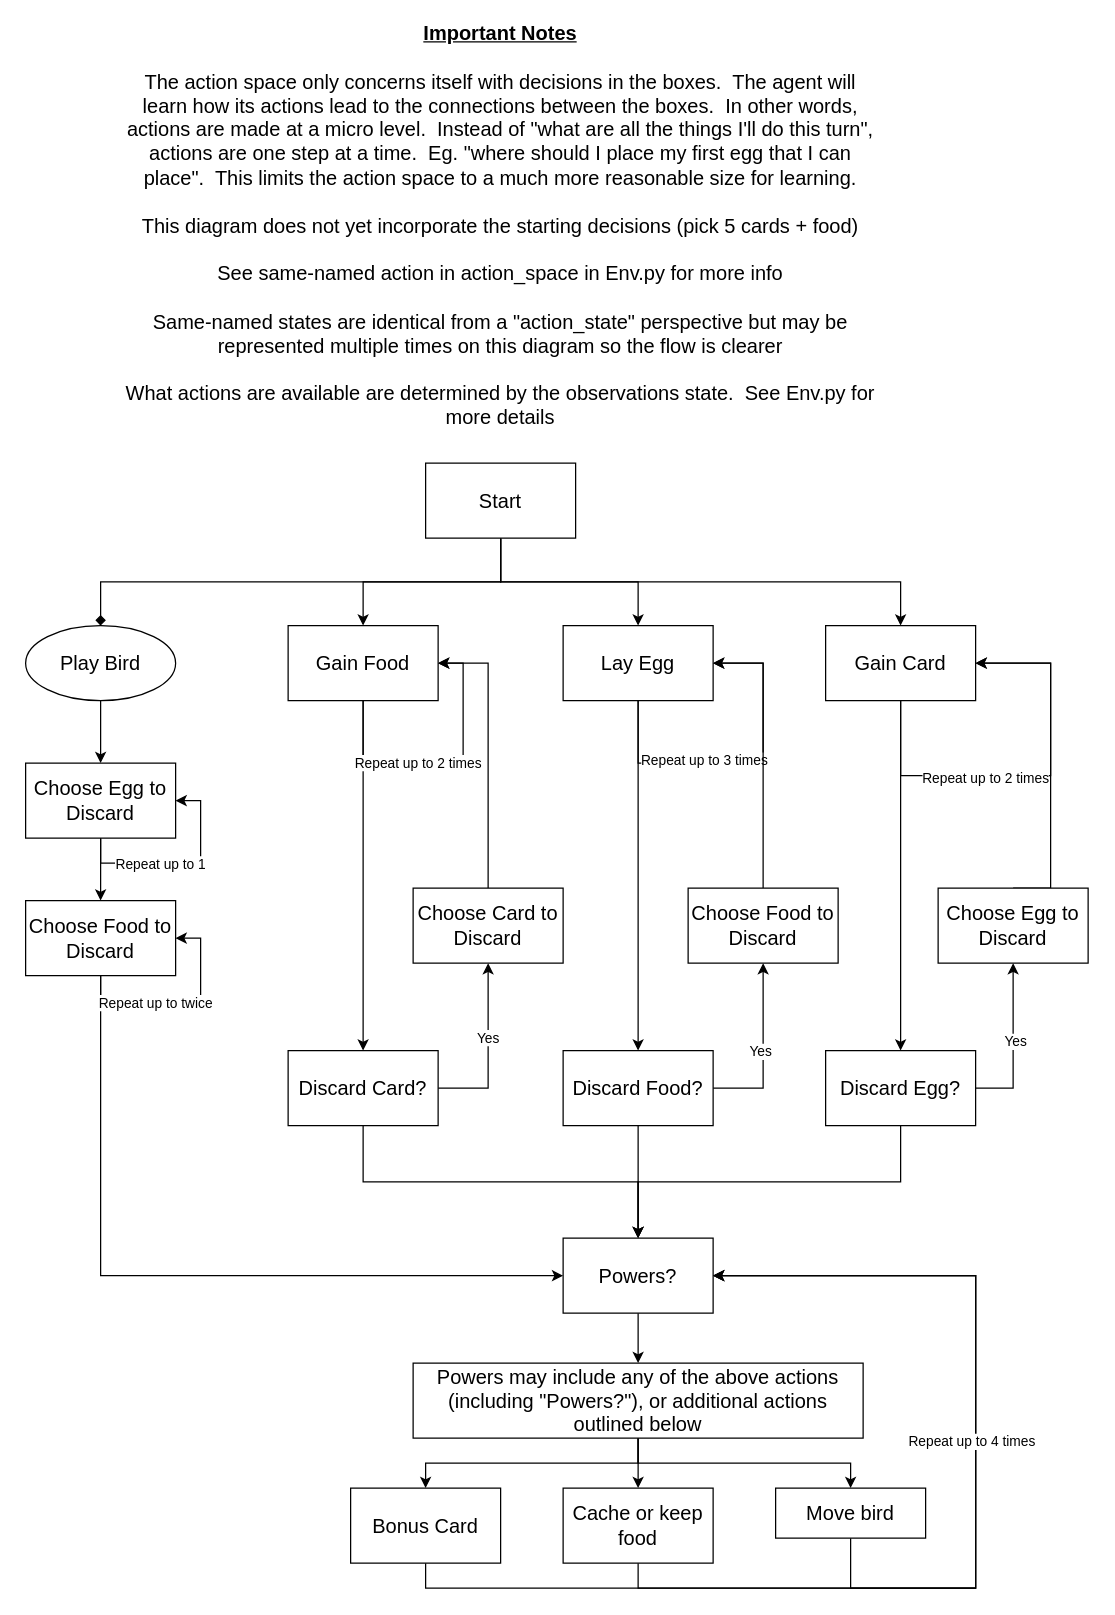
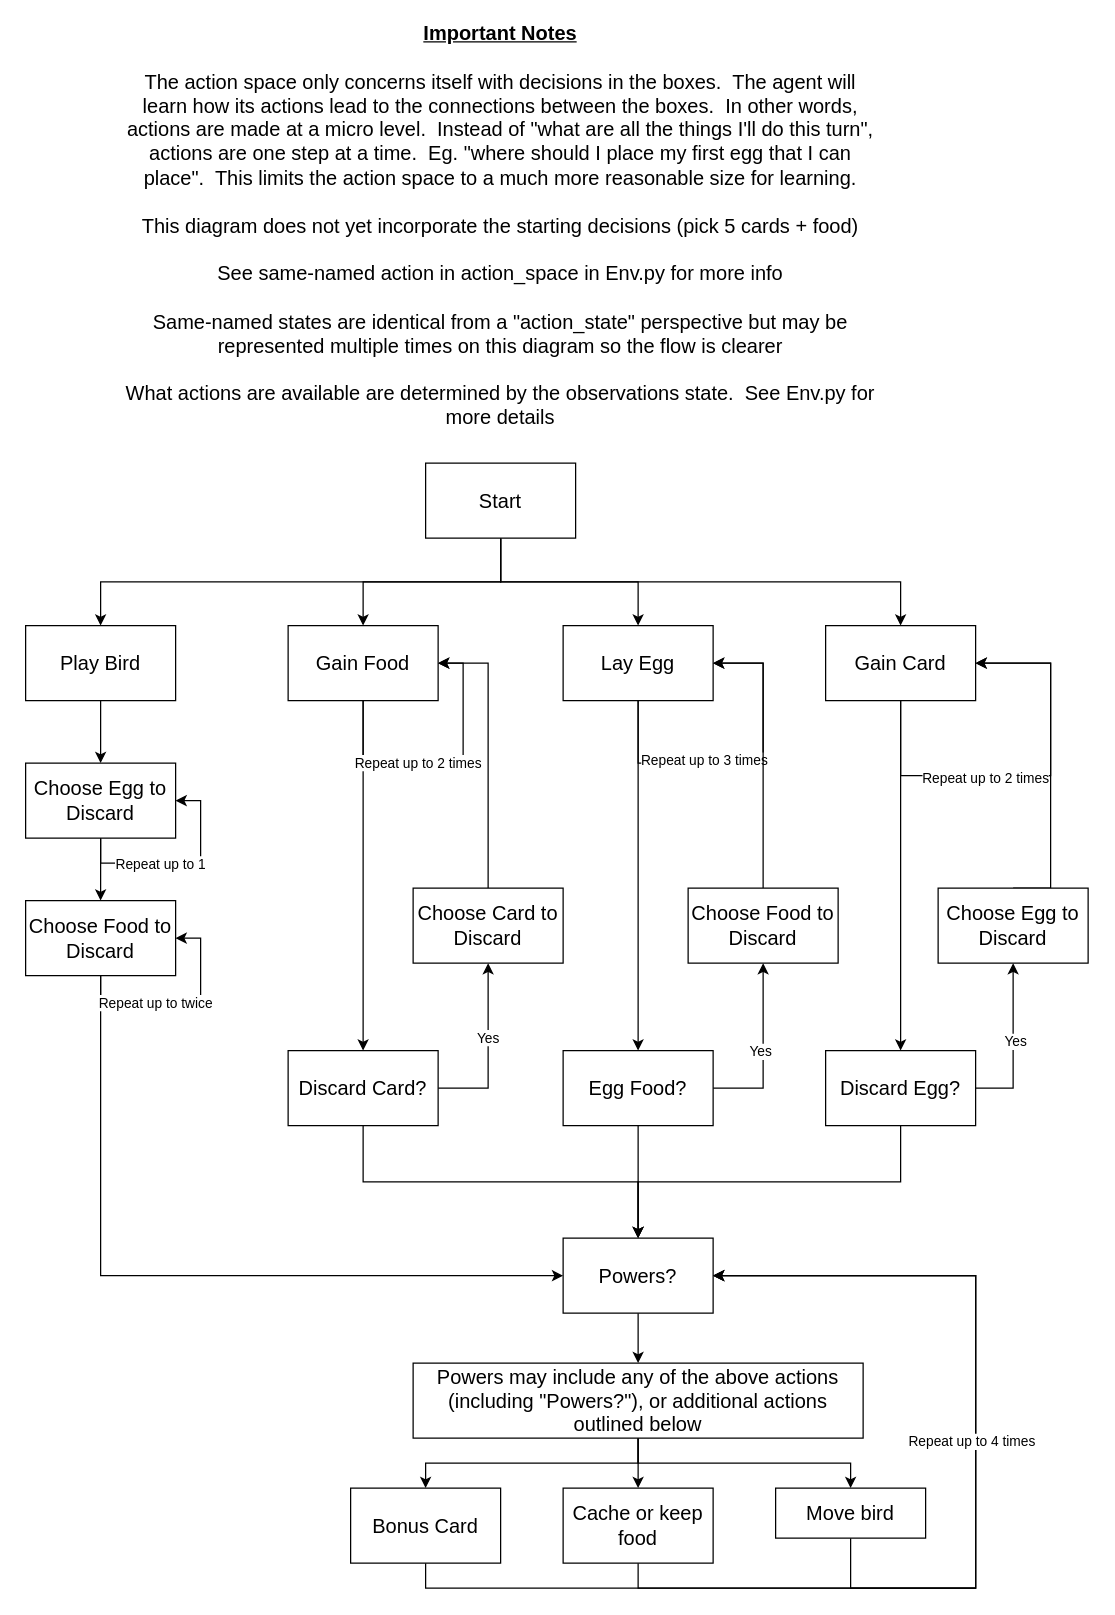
(101, 614) -> (101, 615)
(101, 663) -> (101, 663)
(638, 1088) -> (638, 1088)
